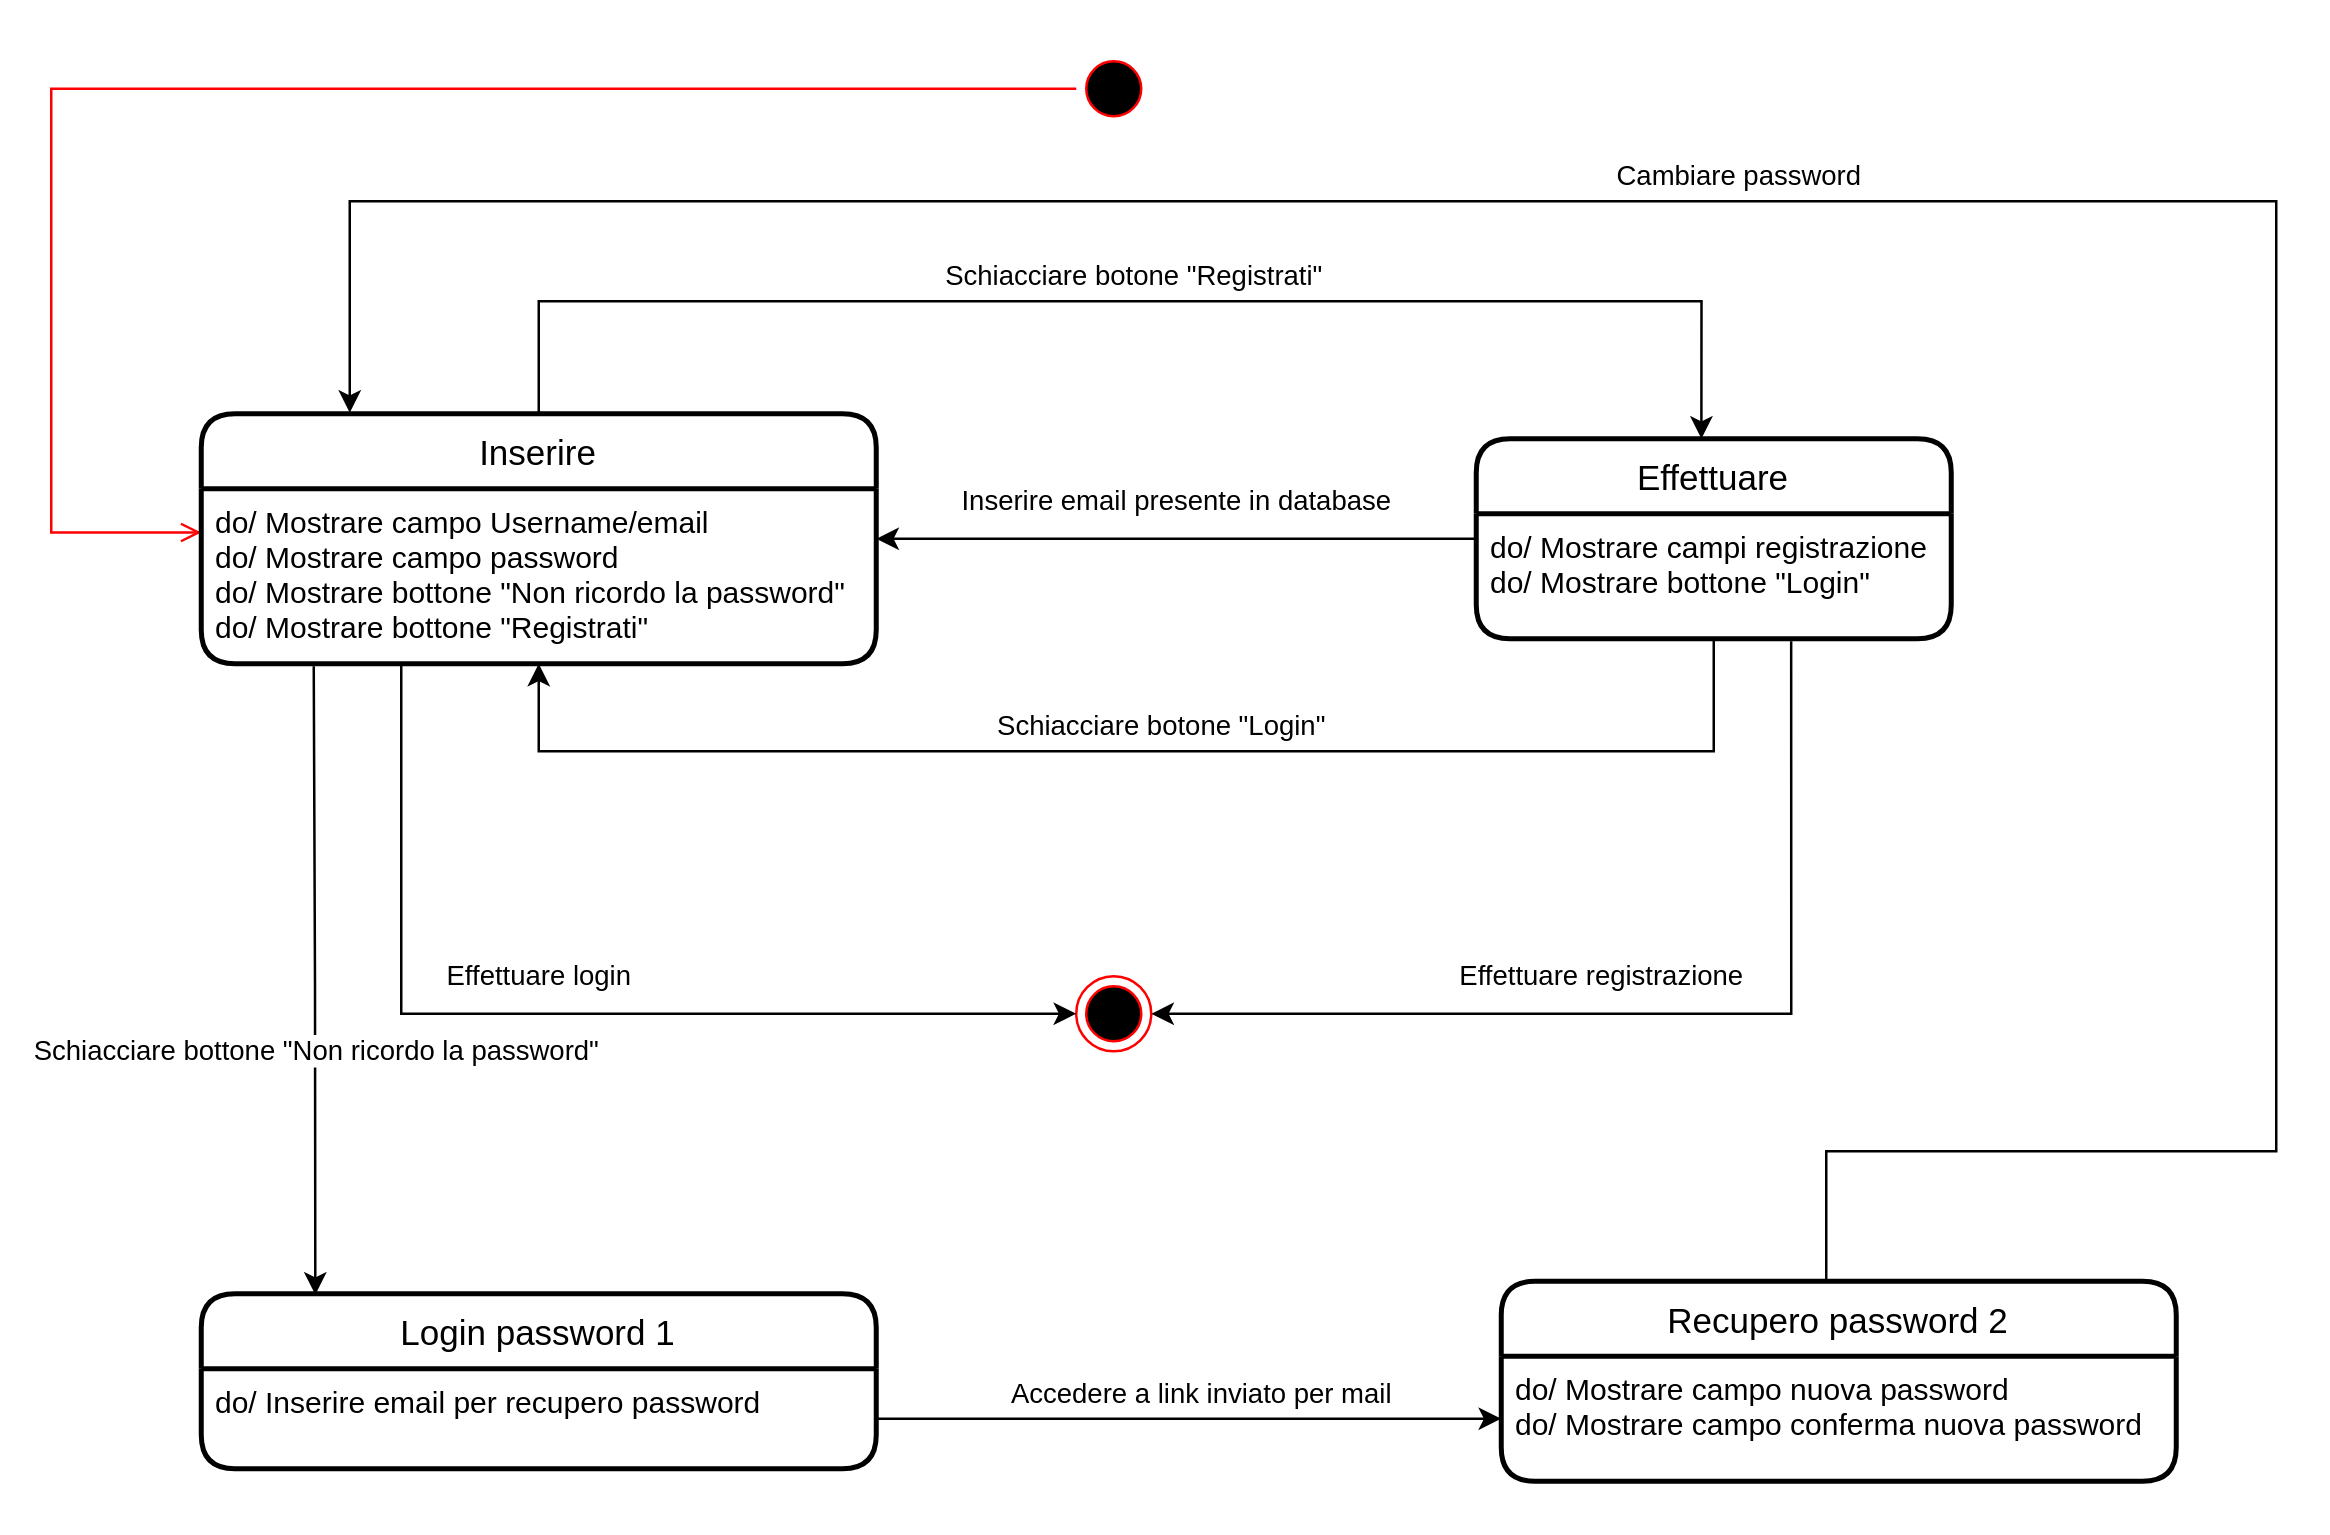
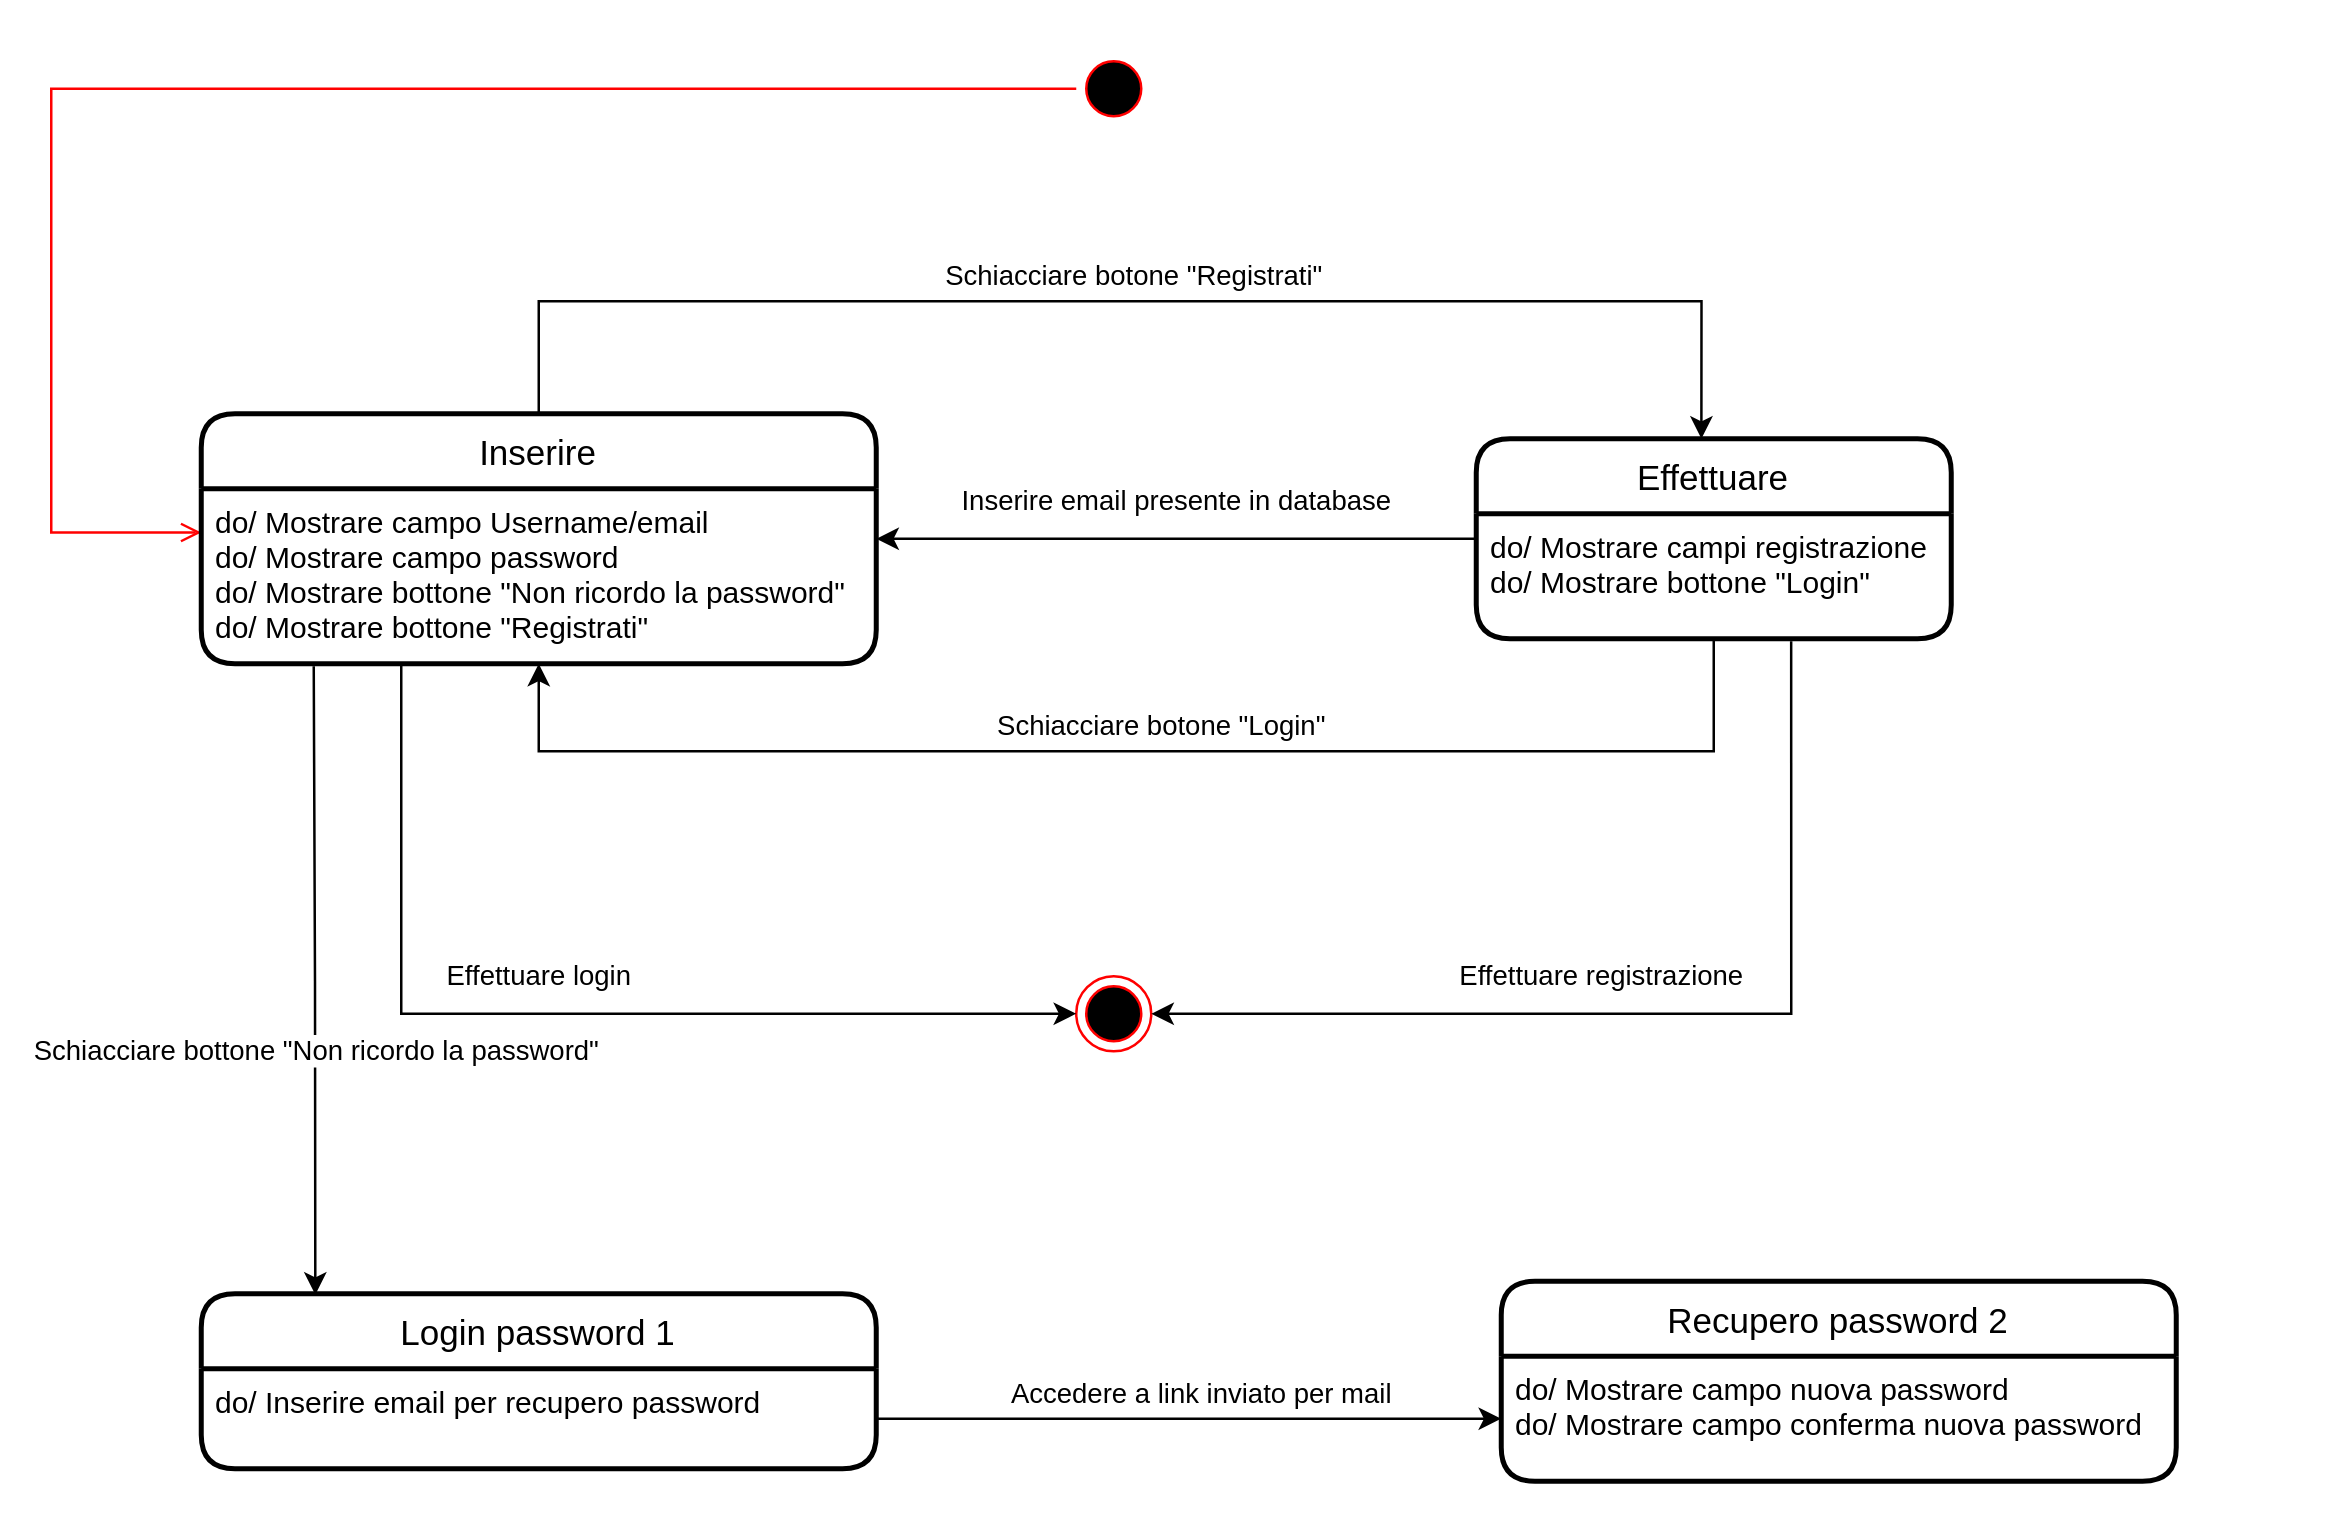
(1980, 201) -> none
